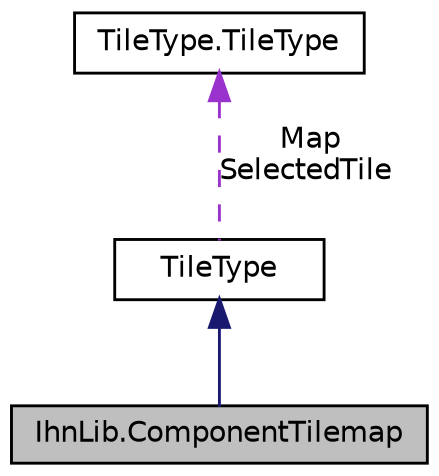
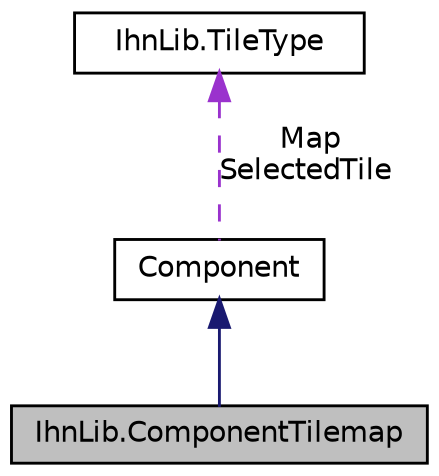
(219, 43) -> (219, 43)
(219, 270) -> (219, 270)
